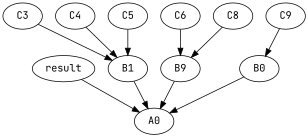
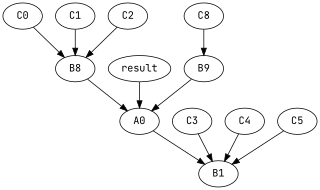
none -> (23, 16)
none -> (128, 16)
(180, 16) -> none
(286, 16) -> (75, 16)
(259, 69) -> (75, 69)
(139, 92) -> (176, 146)
